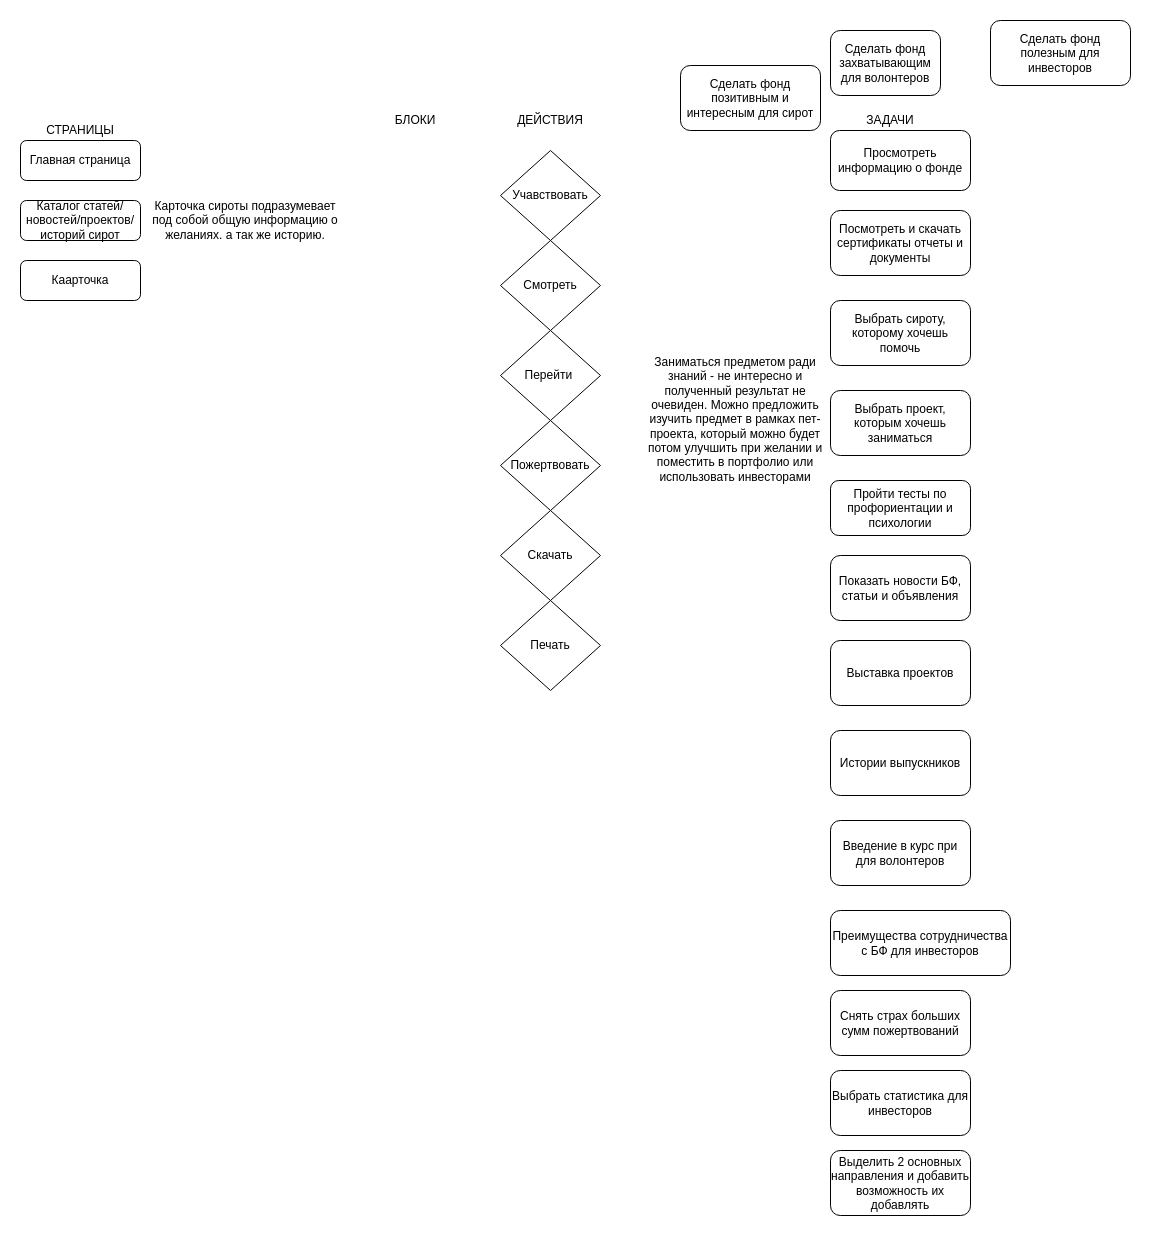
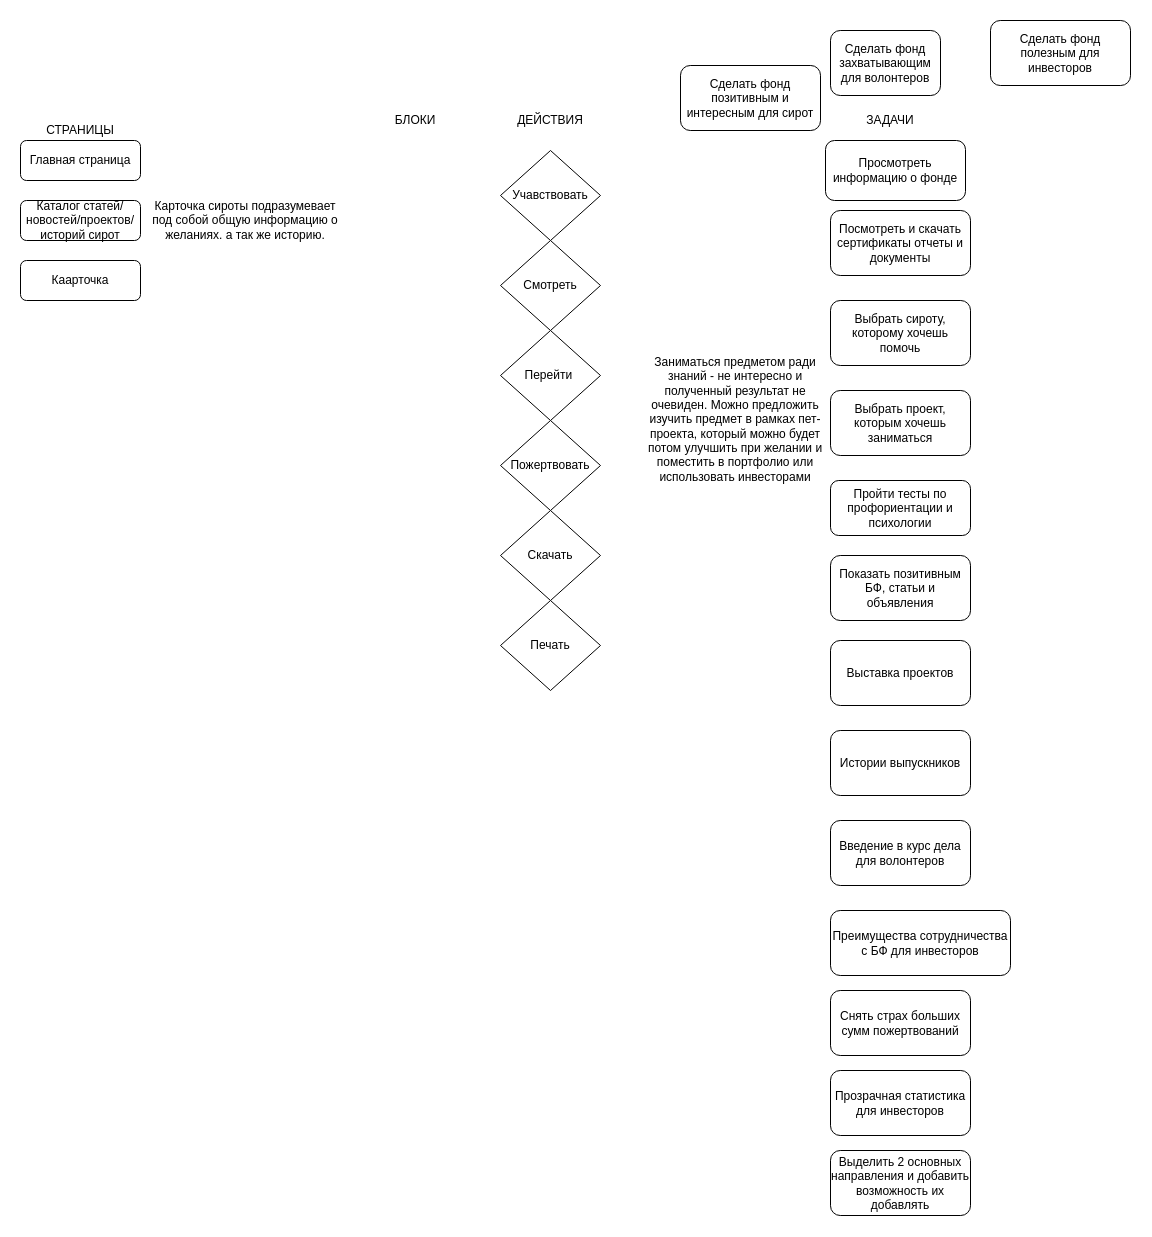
(901, 161) -> (896, 171)
(901, 589) -> (901, 589)
(901, 854) -> (901, 854)
(901, 1104) -> (901, 1104)
